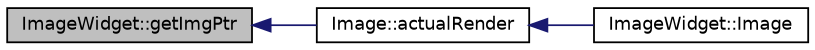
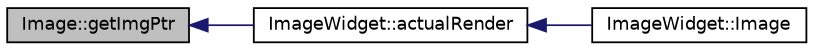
(130, 25) -> (98, 25)
(423, 25) -> (391, 25)
